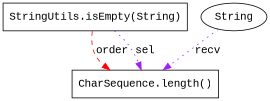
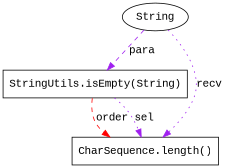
none -> (128, 47)
